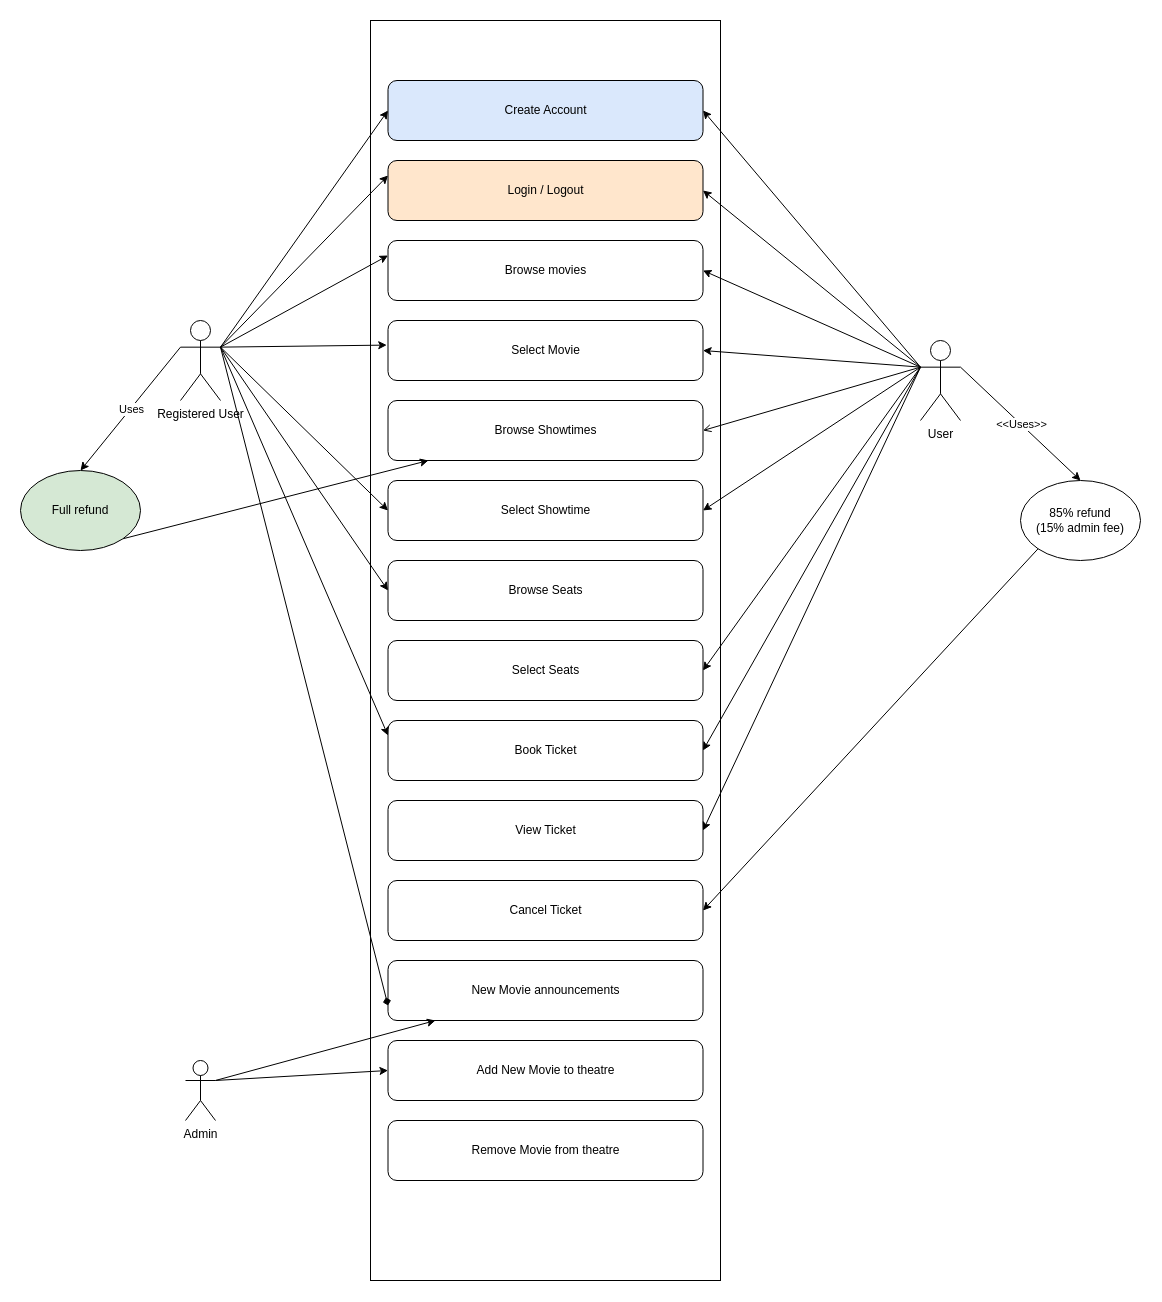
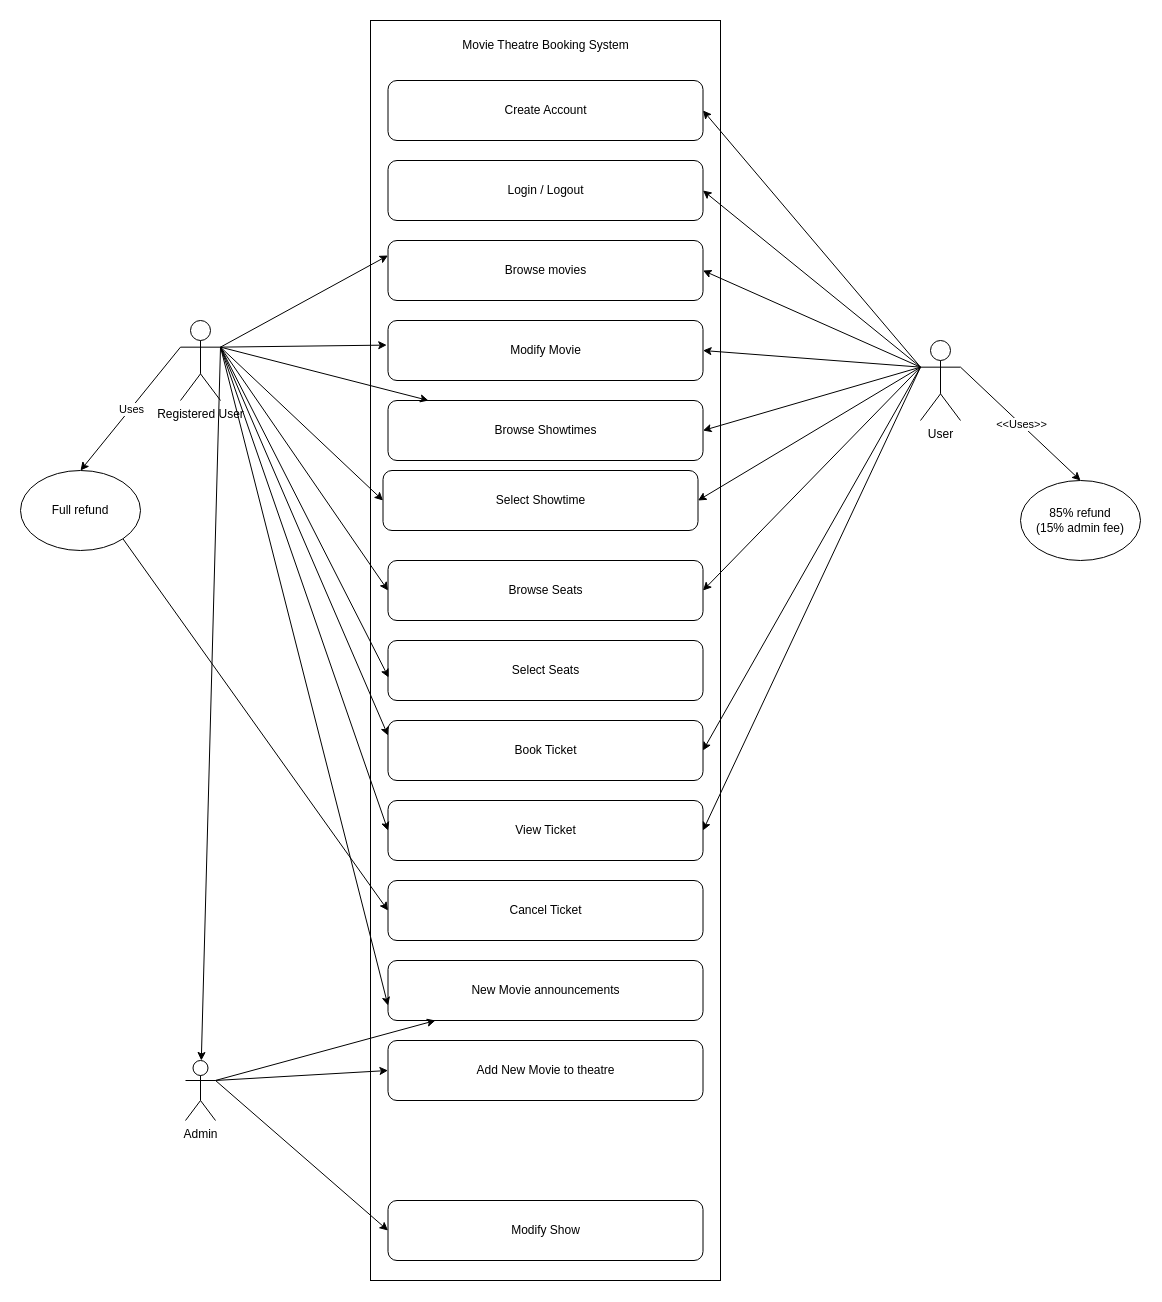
none -> (546, 46)
(546, 111) -> (546, 111)
(546, 191) -> (546, 191)
(306, 227) -> (323, 374)
(305, 260) -> (207, 861)
(546, 351) -> (546, 351)
(709, 429) -> (711, 428)
none -> (809, 481)
(238, 509) -> (235, 696)
(81, 511) -> (81, 511)
(546, 511) -> (541, 501)
none -> (307, 517)
(809, 523) -> none
none -> (307, 596)
(873, 727) -> none
(386, 997) -> (386, 997)
(546, 1151) -> none
none -> (300, 1154)
none -> (546, 1231)
